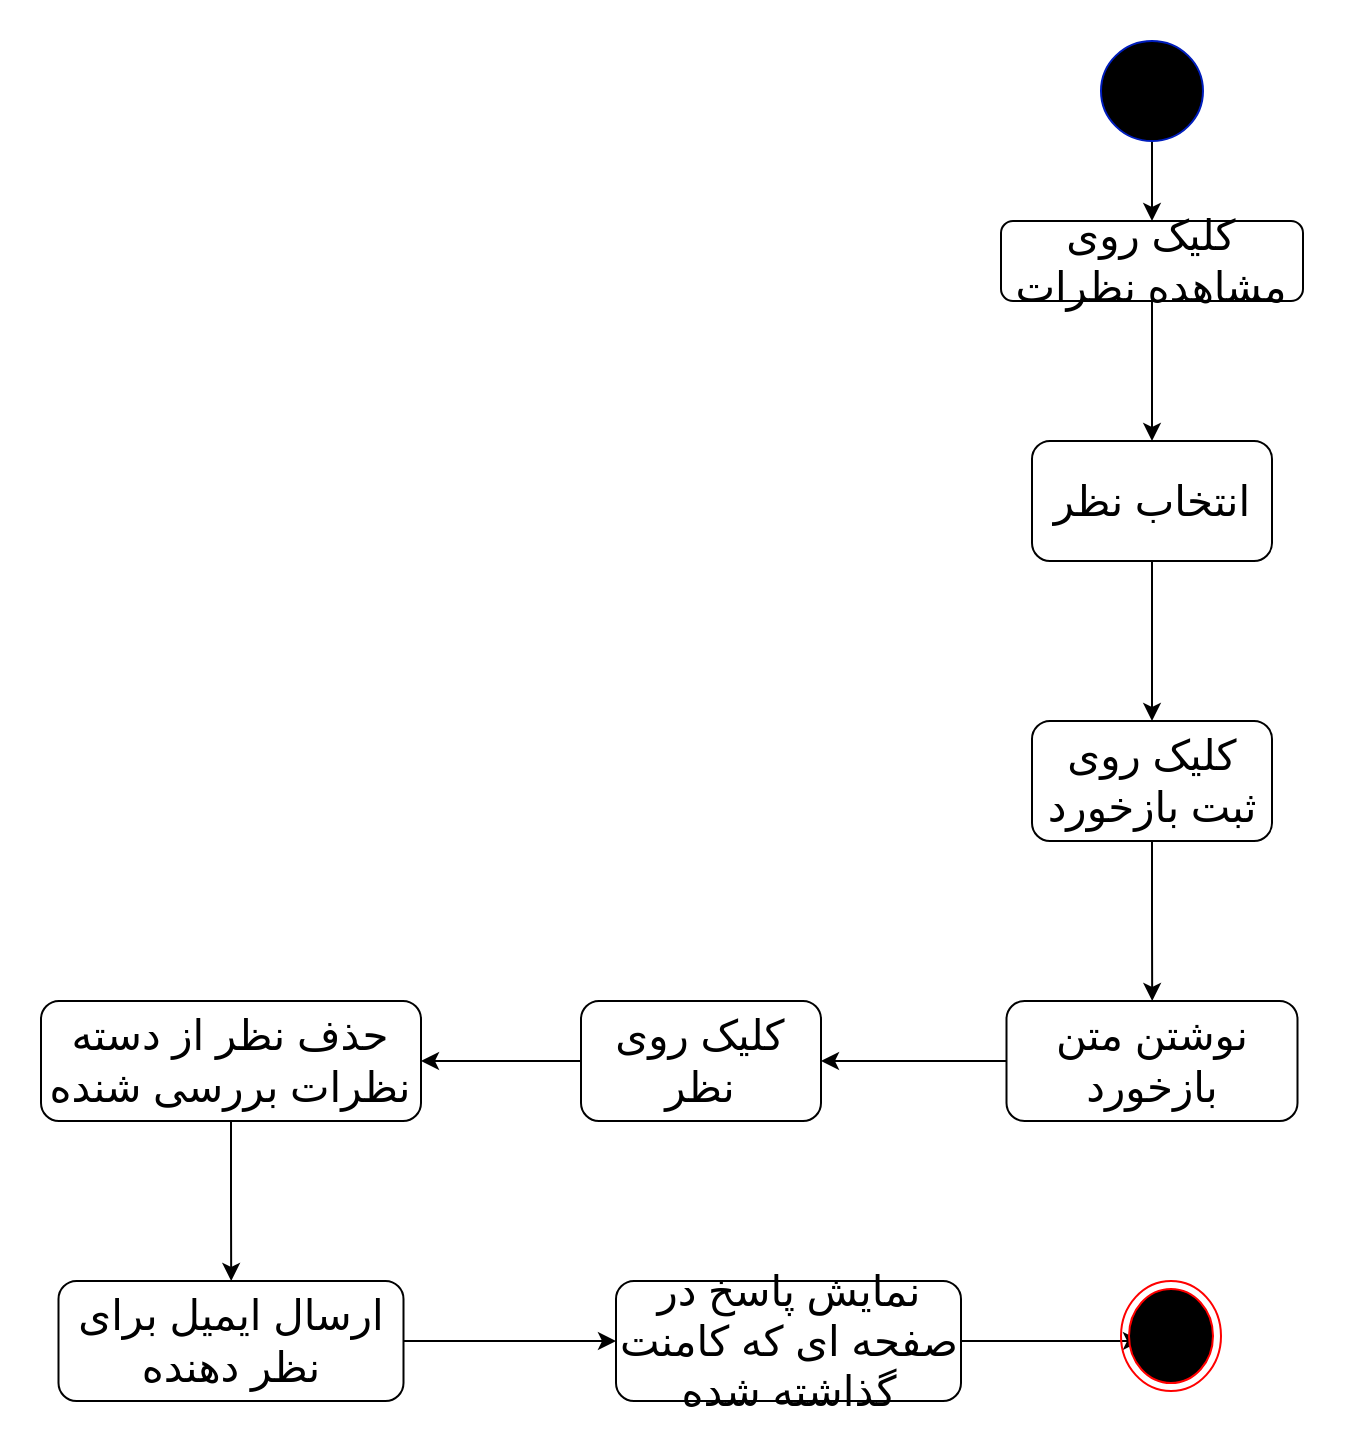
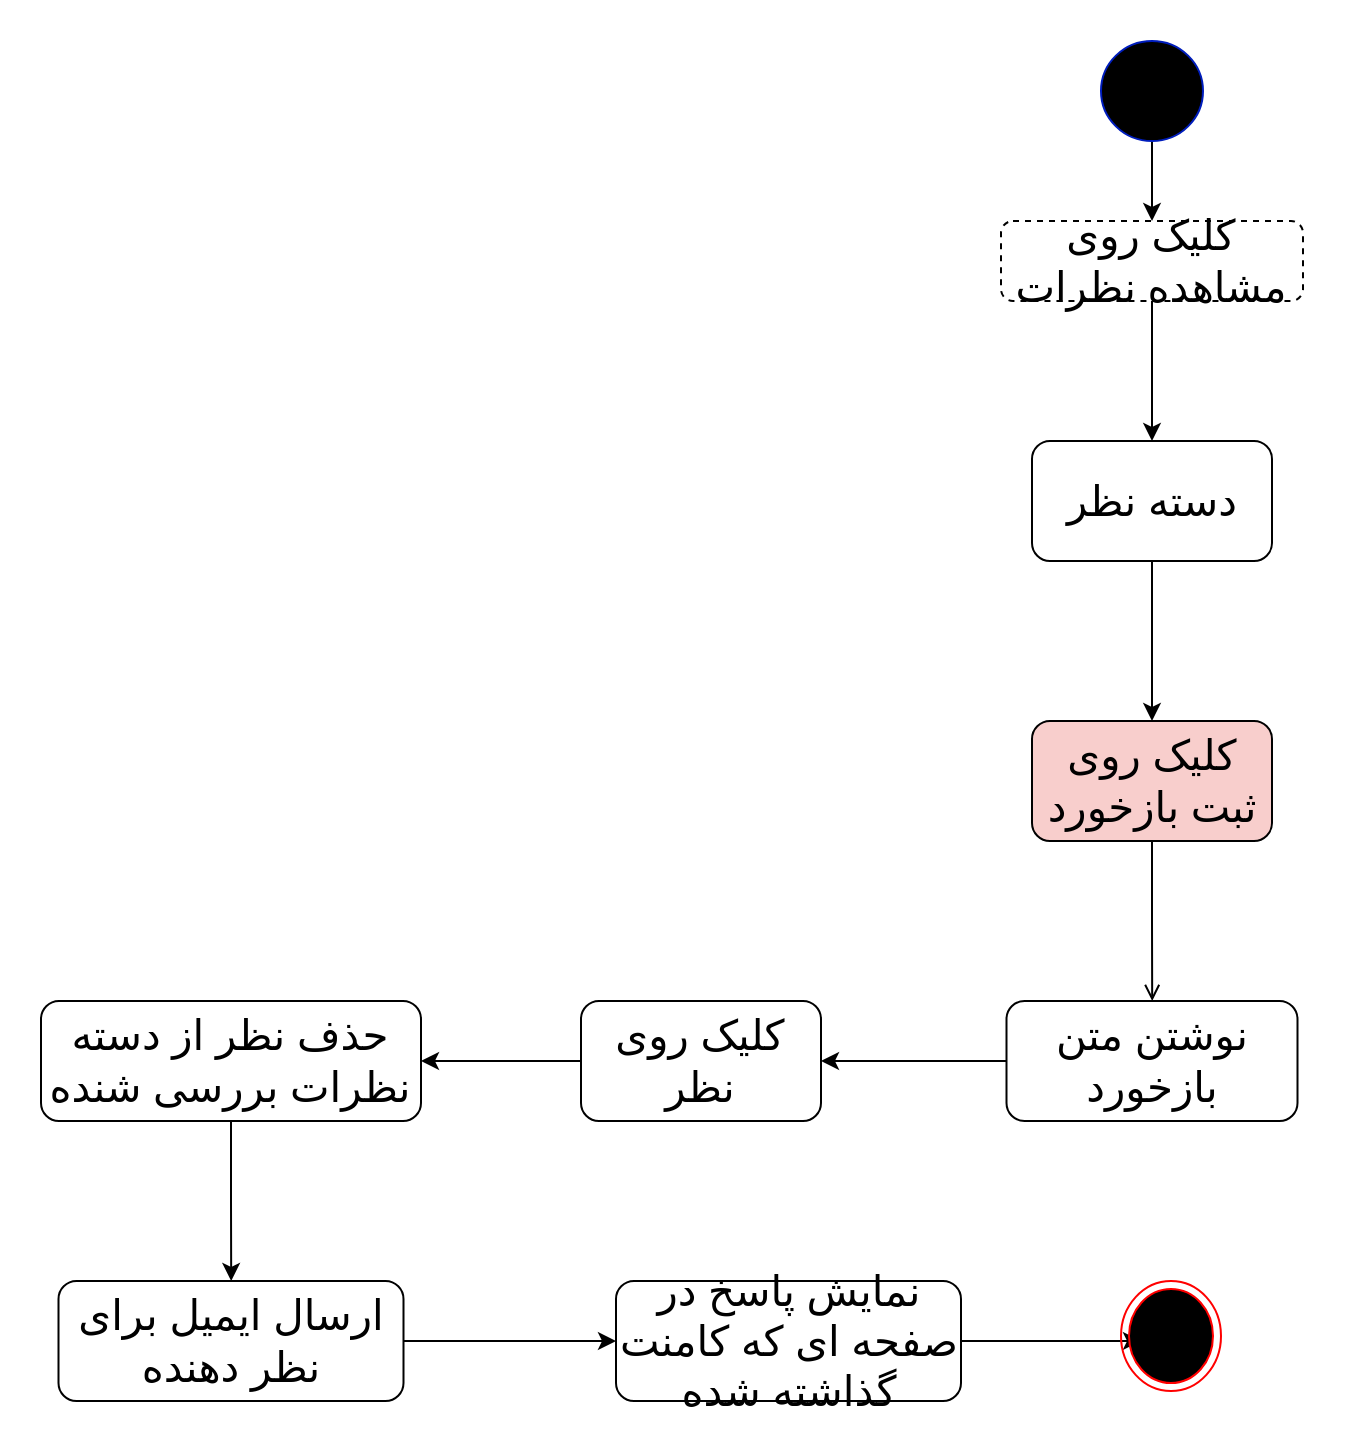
(1152, 261) -> (1152, 261)
(1153, 501) -> (1153, 501)
(1152, 781) -> (1152, 781)
(1152, 986) -> (1152, 989)
